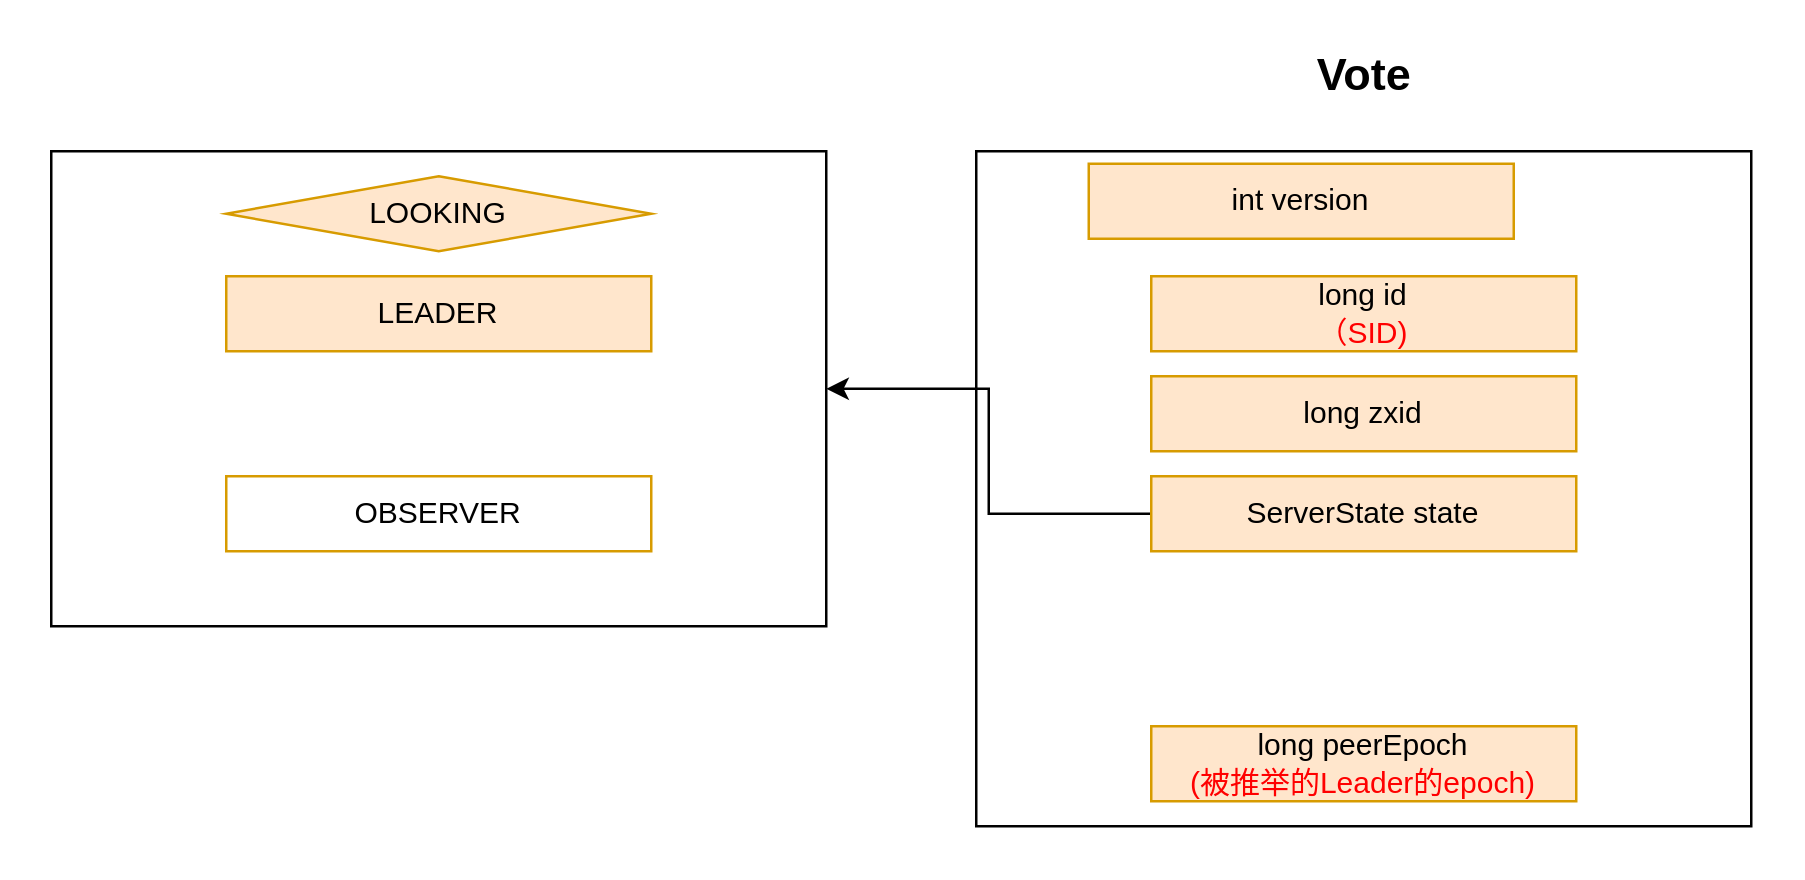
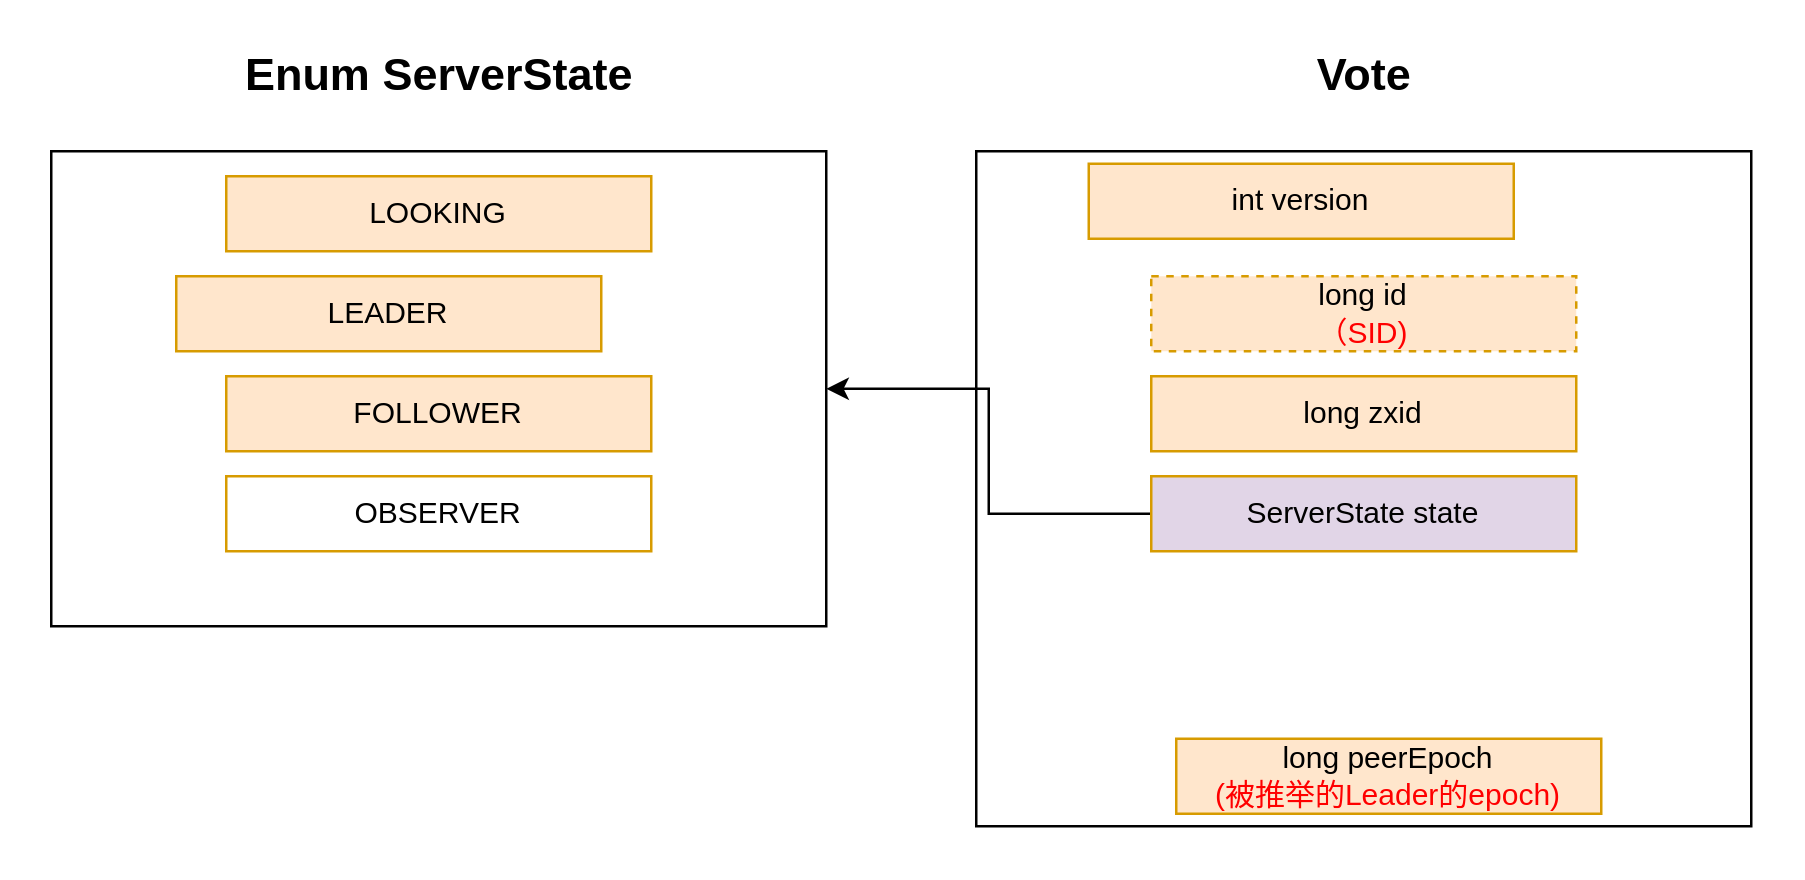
none -> (439, 76)
(439, 214) -> (439, 214)
(439, 314) -> (389, 314)
(1364, 314) -> (1364, 314)
none -> (439, 414)
(1364, 514) -> (1364, 514)
(1364, 764) -> (1389, 776)
